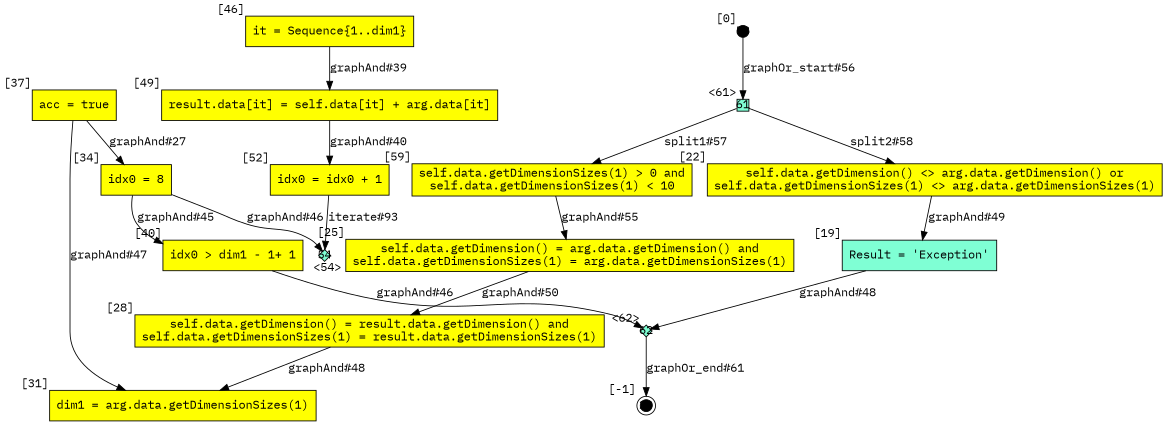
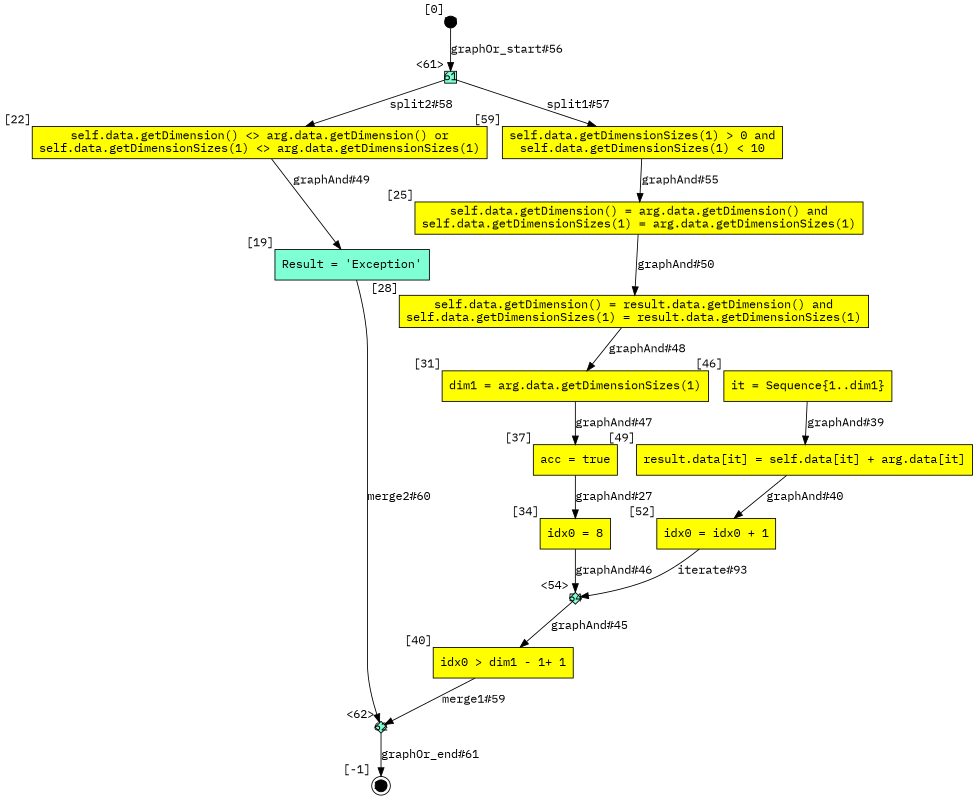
(136, 222) -> (550, 622)
(70, 265) -> (575, 419)
(415, 293) -> (474, 700)
(838, 293) -> (399, 497)
